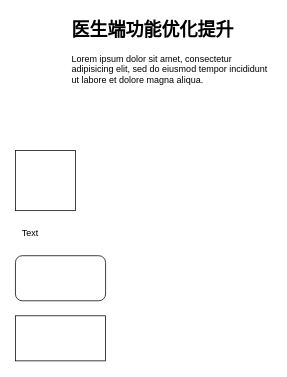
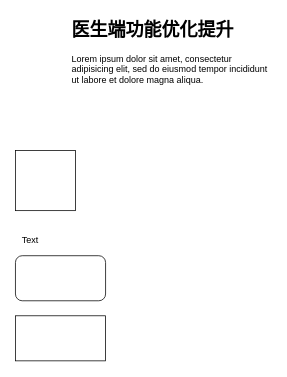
(30, 233) -> (30, 240)
